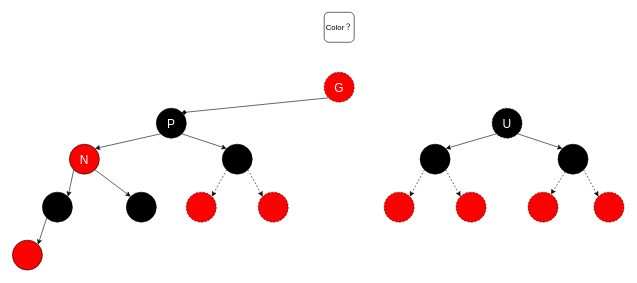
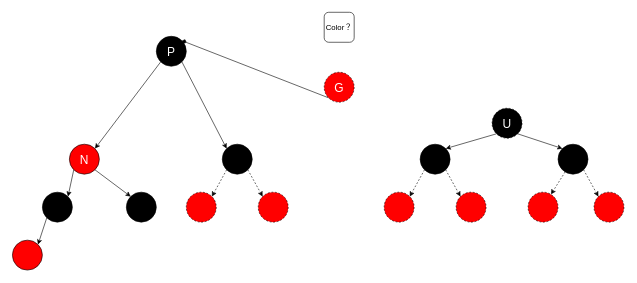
(171, 123) -> (171, 51)
